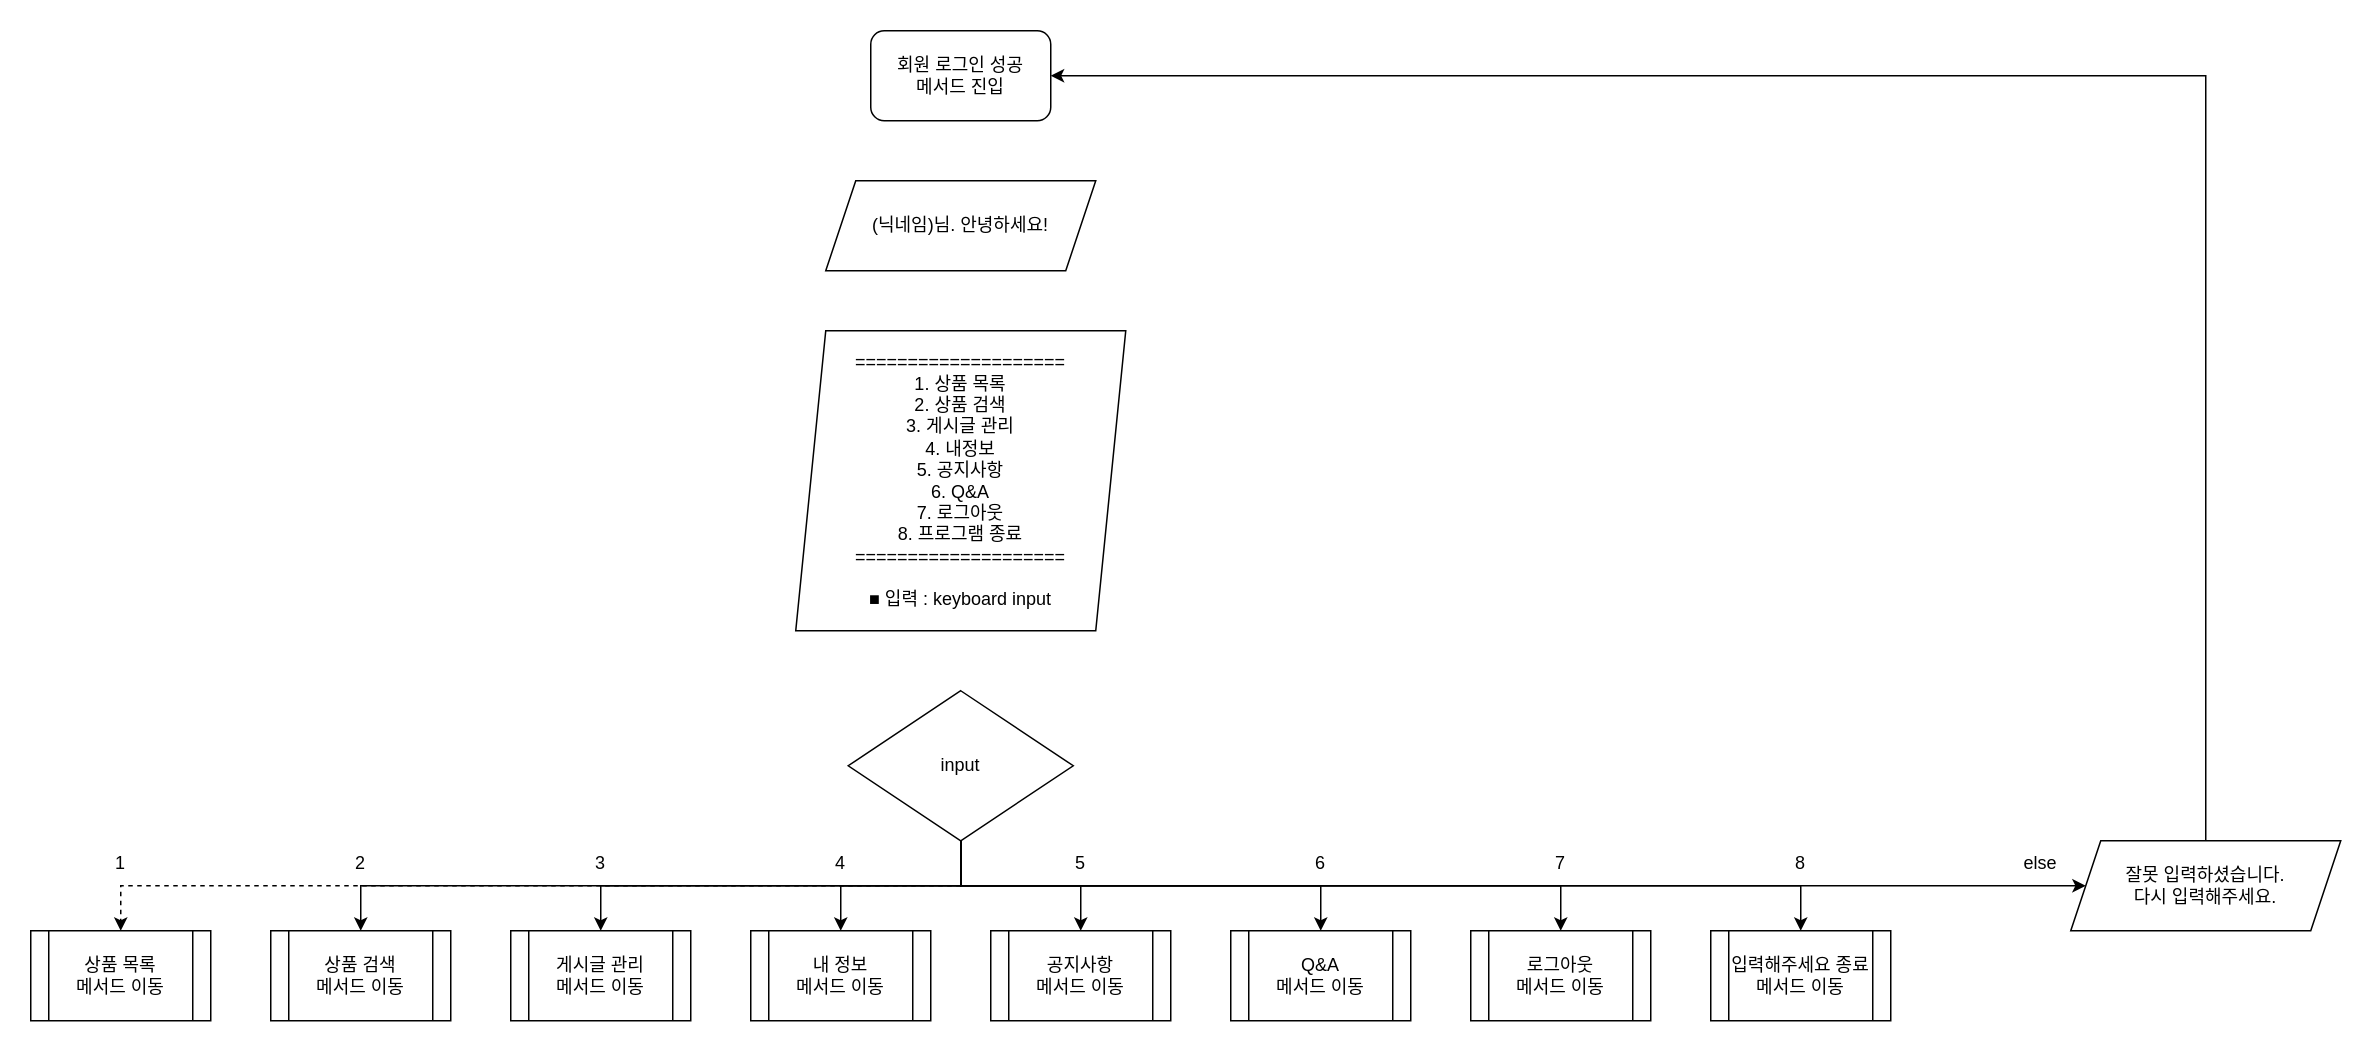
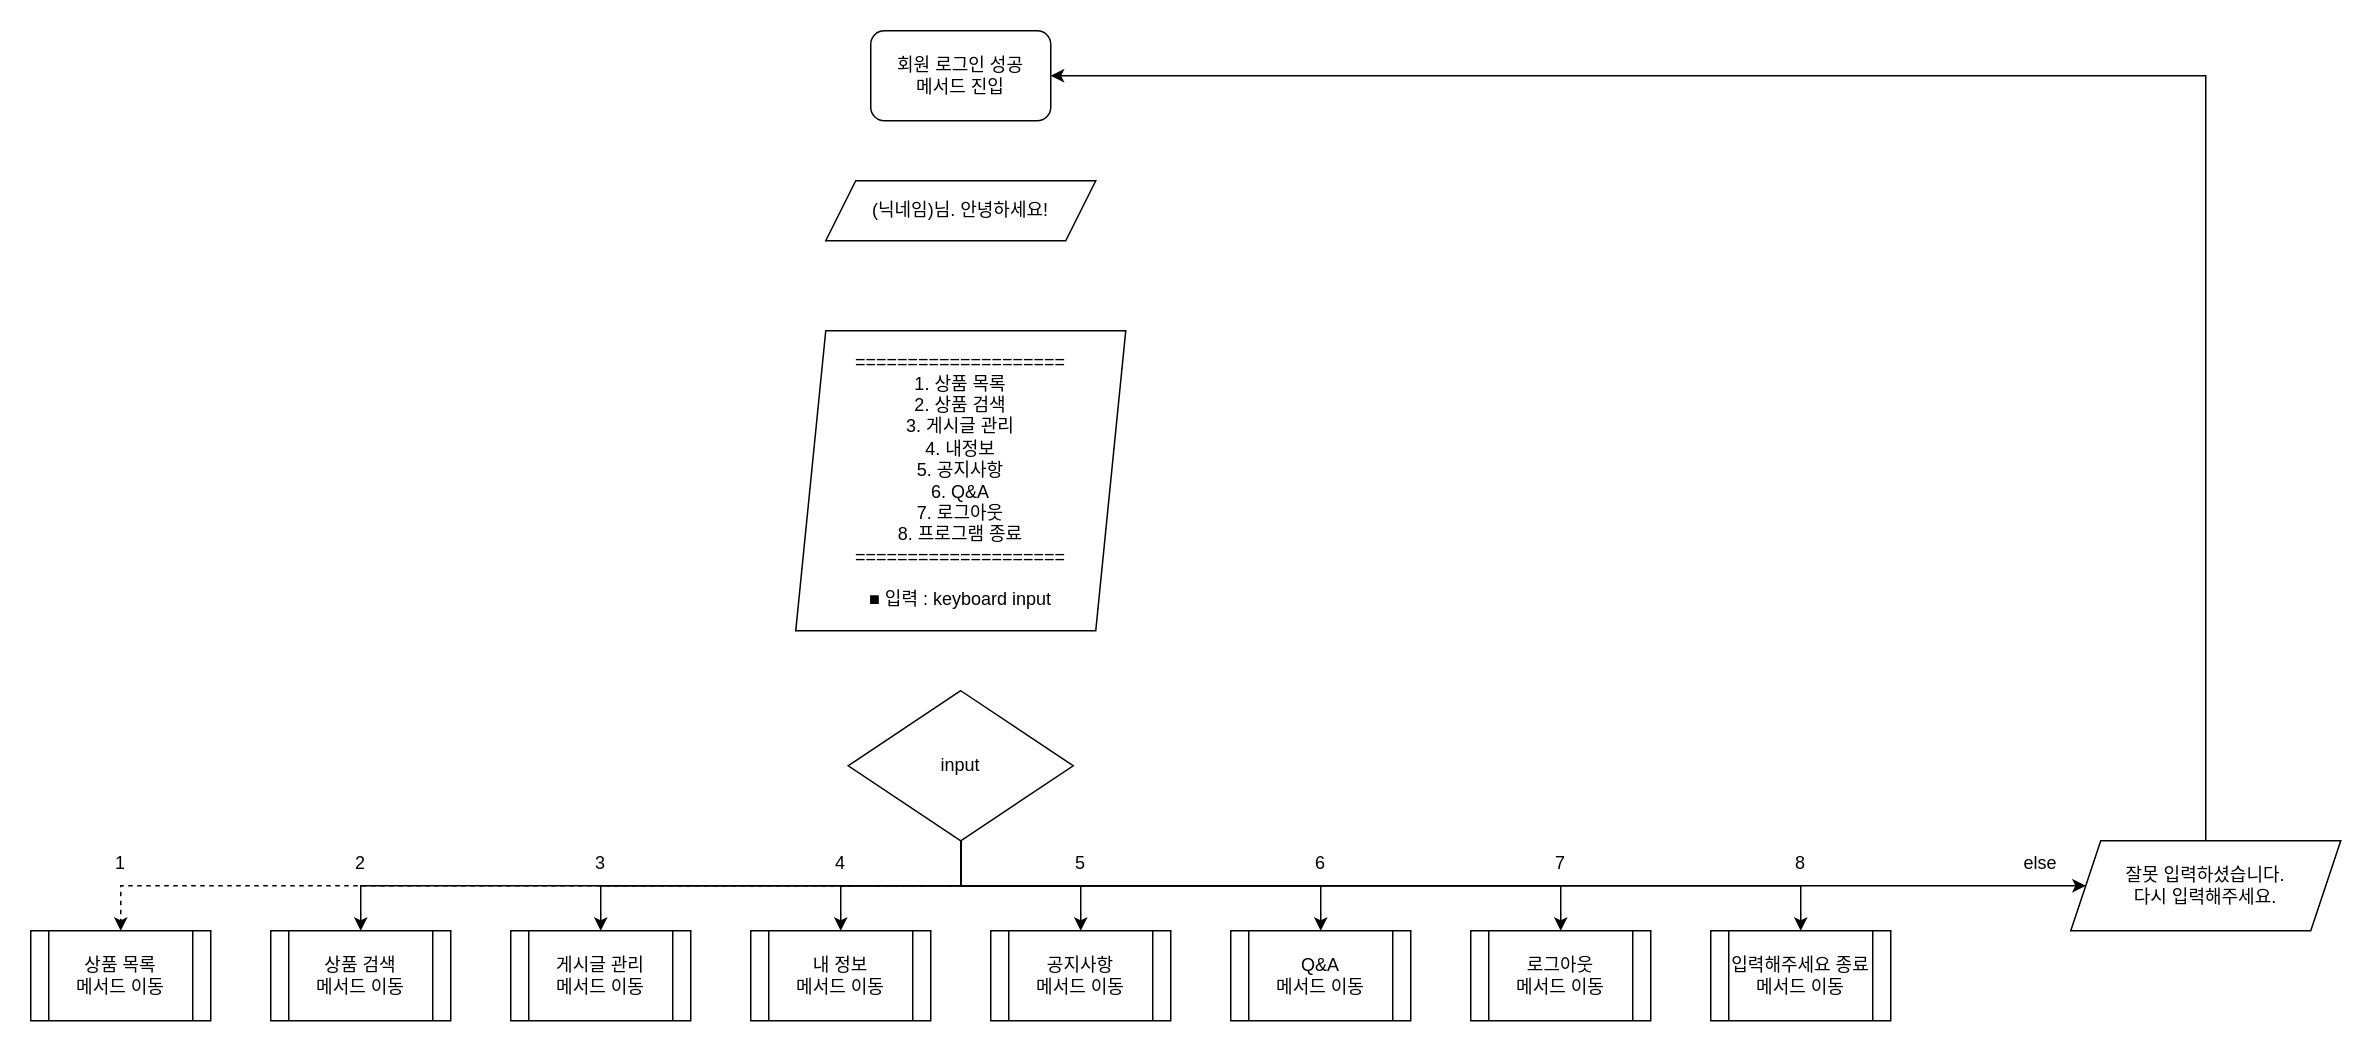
(961, 226) -> (961, 211)
